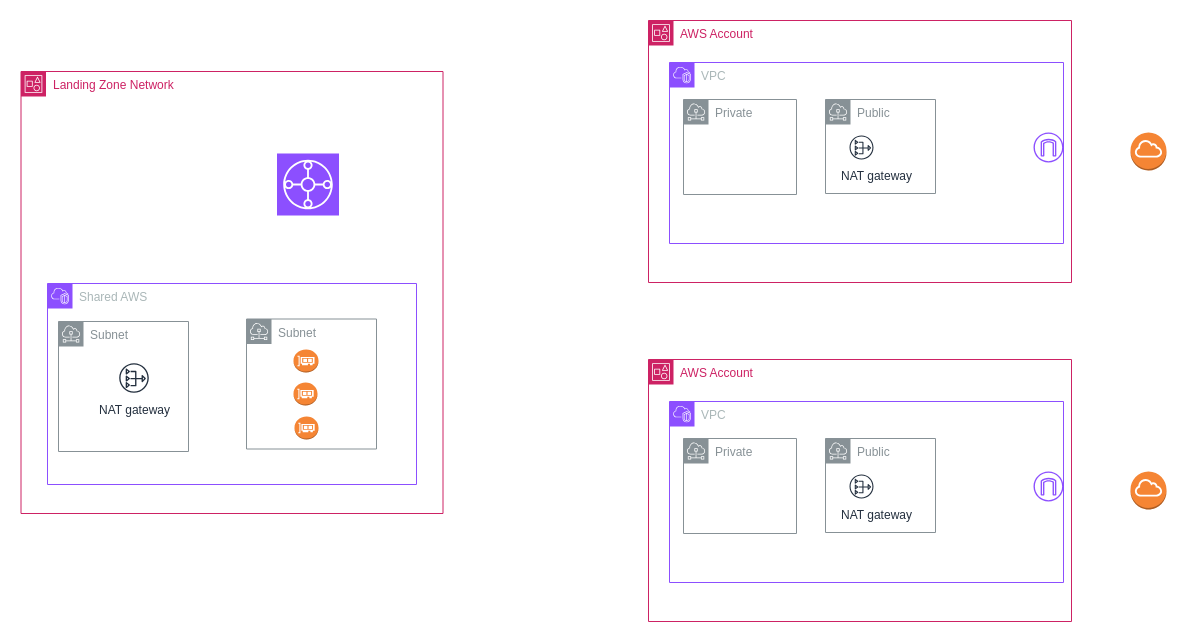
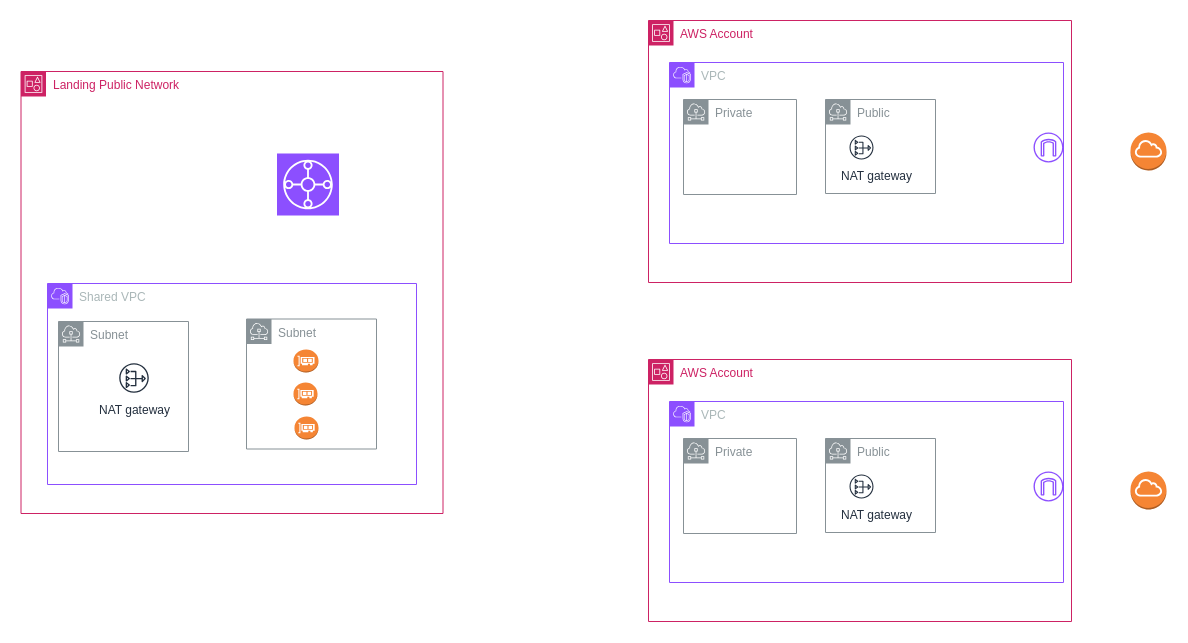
(116, 86) -> (120, 86)
(112, 298) -> (112, 298)
